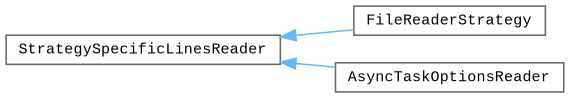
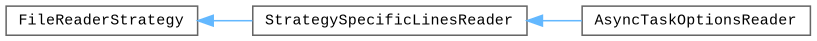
(325, 32) -> (233, 21)
